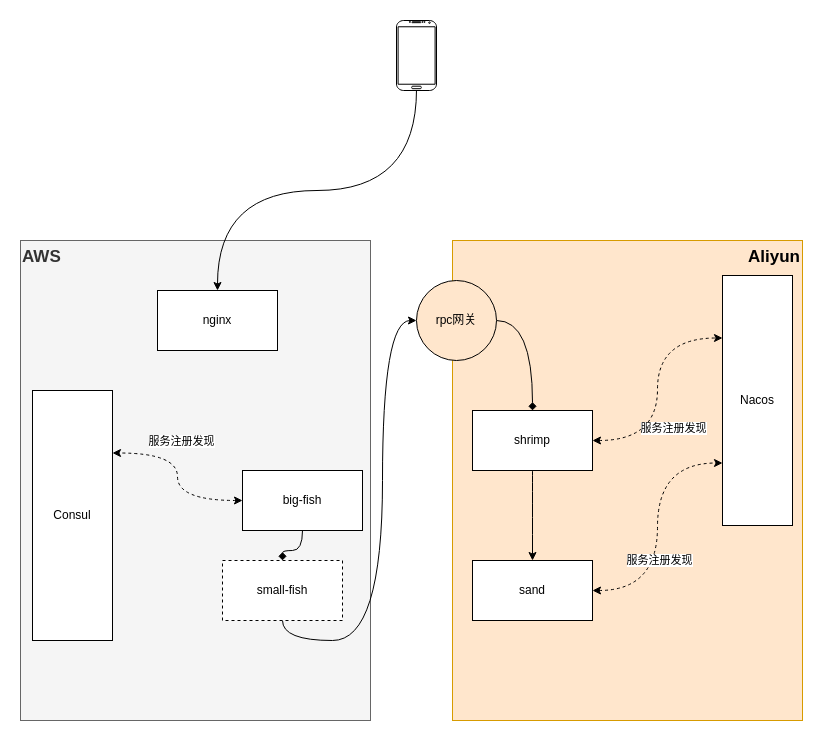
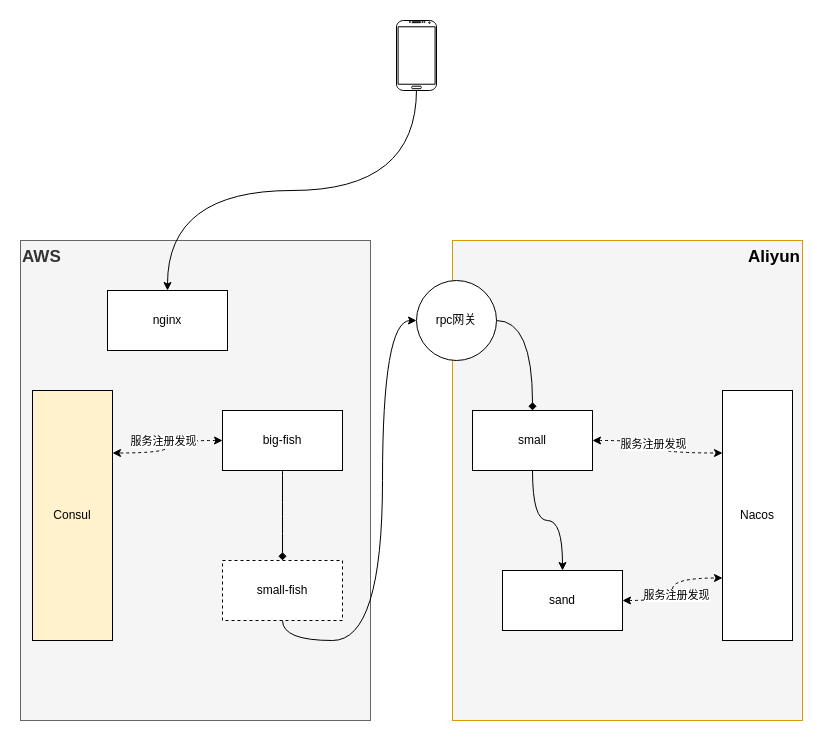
(218, 321) -> (168, 321)
(457, 321) -> (457, 321)
(758, 401) -> (758, 516)
(533, 441) -> (533, 441)
(628, 481) -> (628, 481)
(303, 501) -> (283, 441)
(73, 516) -> (73, 516)
(533, 591) -> (563, 601)
